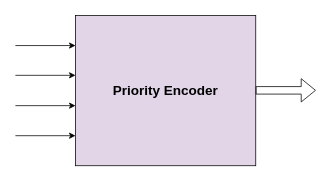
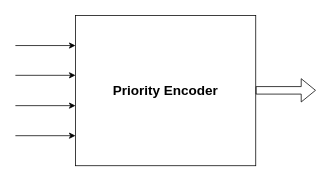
(165, 90) -> (165, 90)
